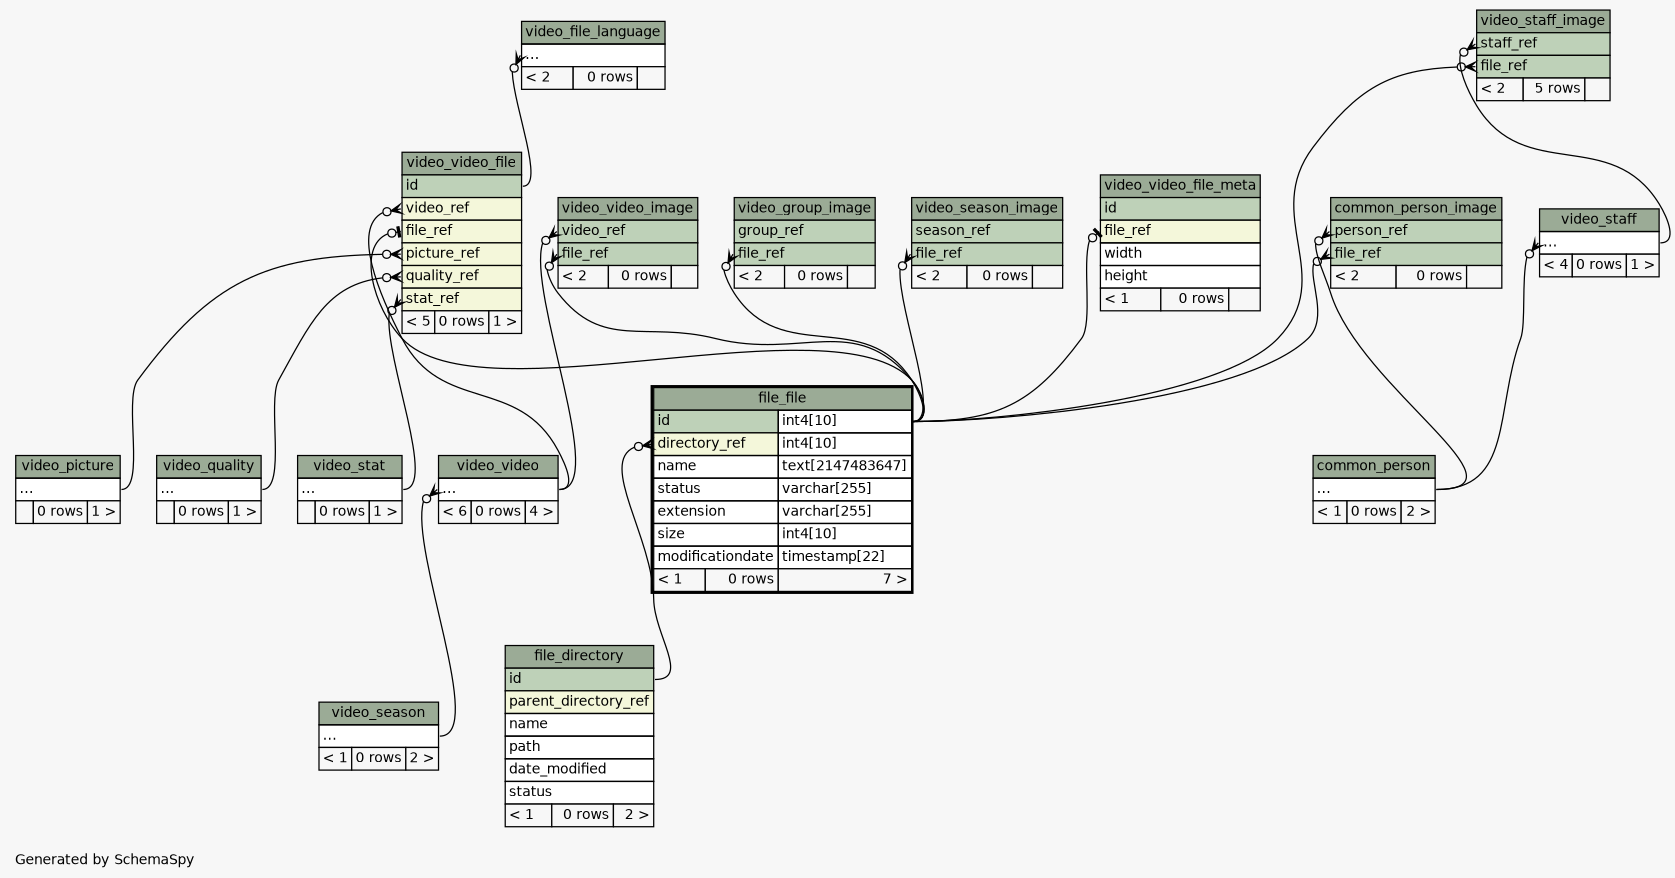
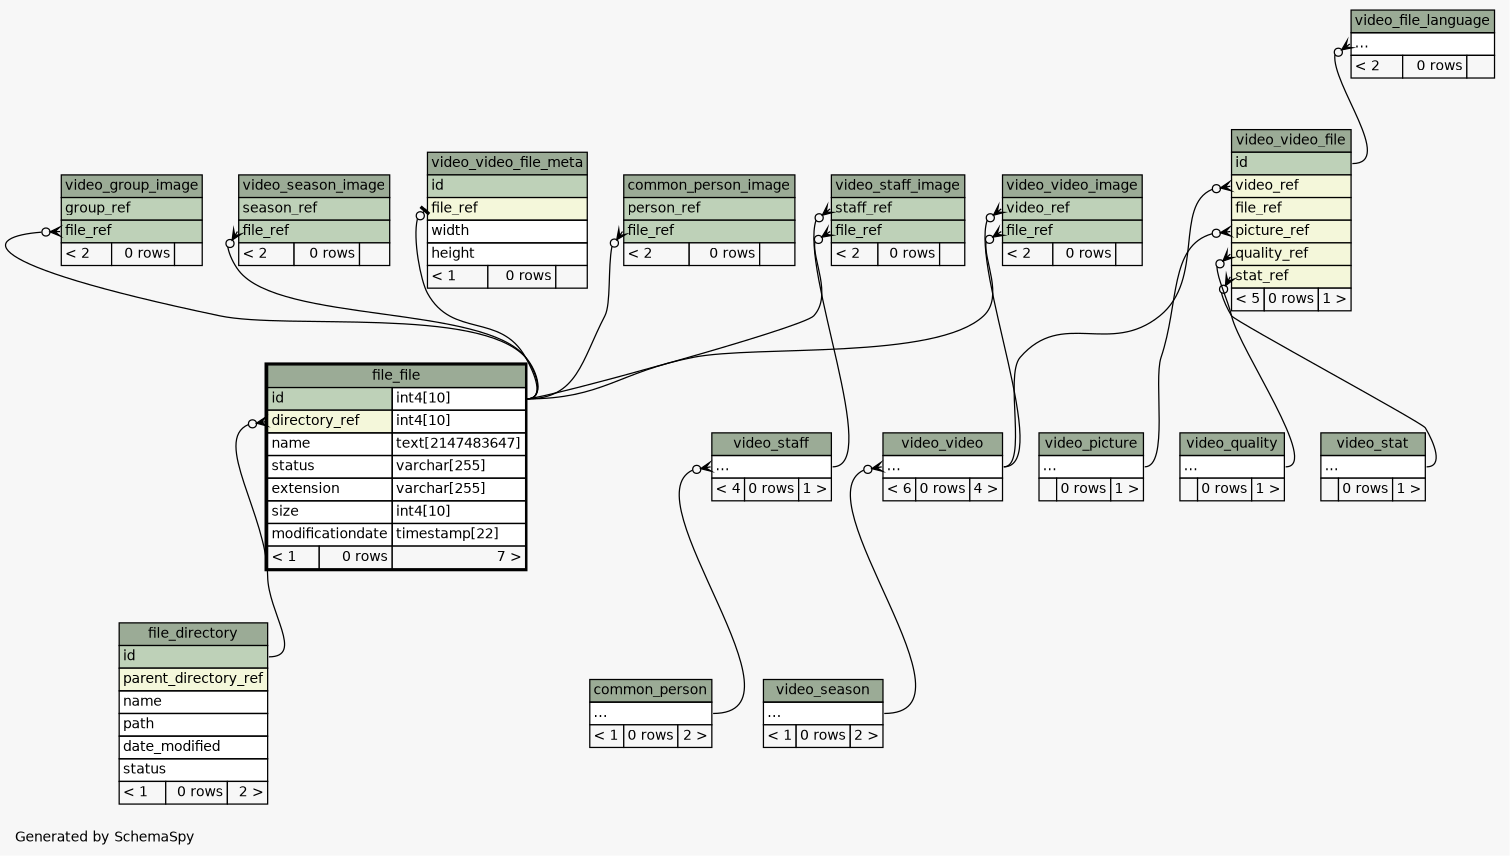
(1558, 89) -> (913, 254)
(623, 362) -> none
(1389, 381) -> none
